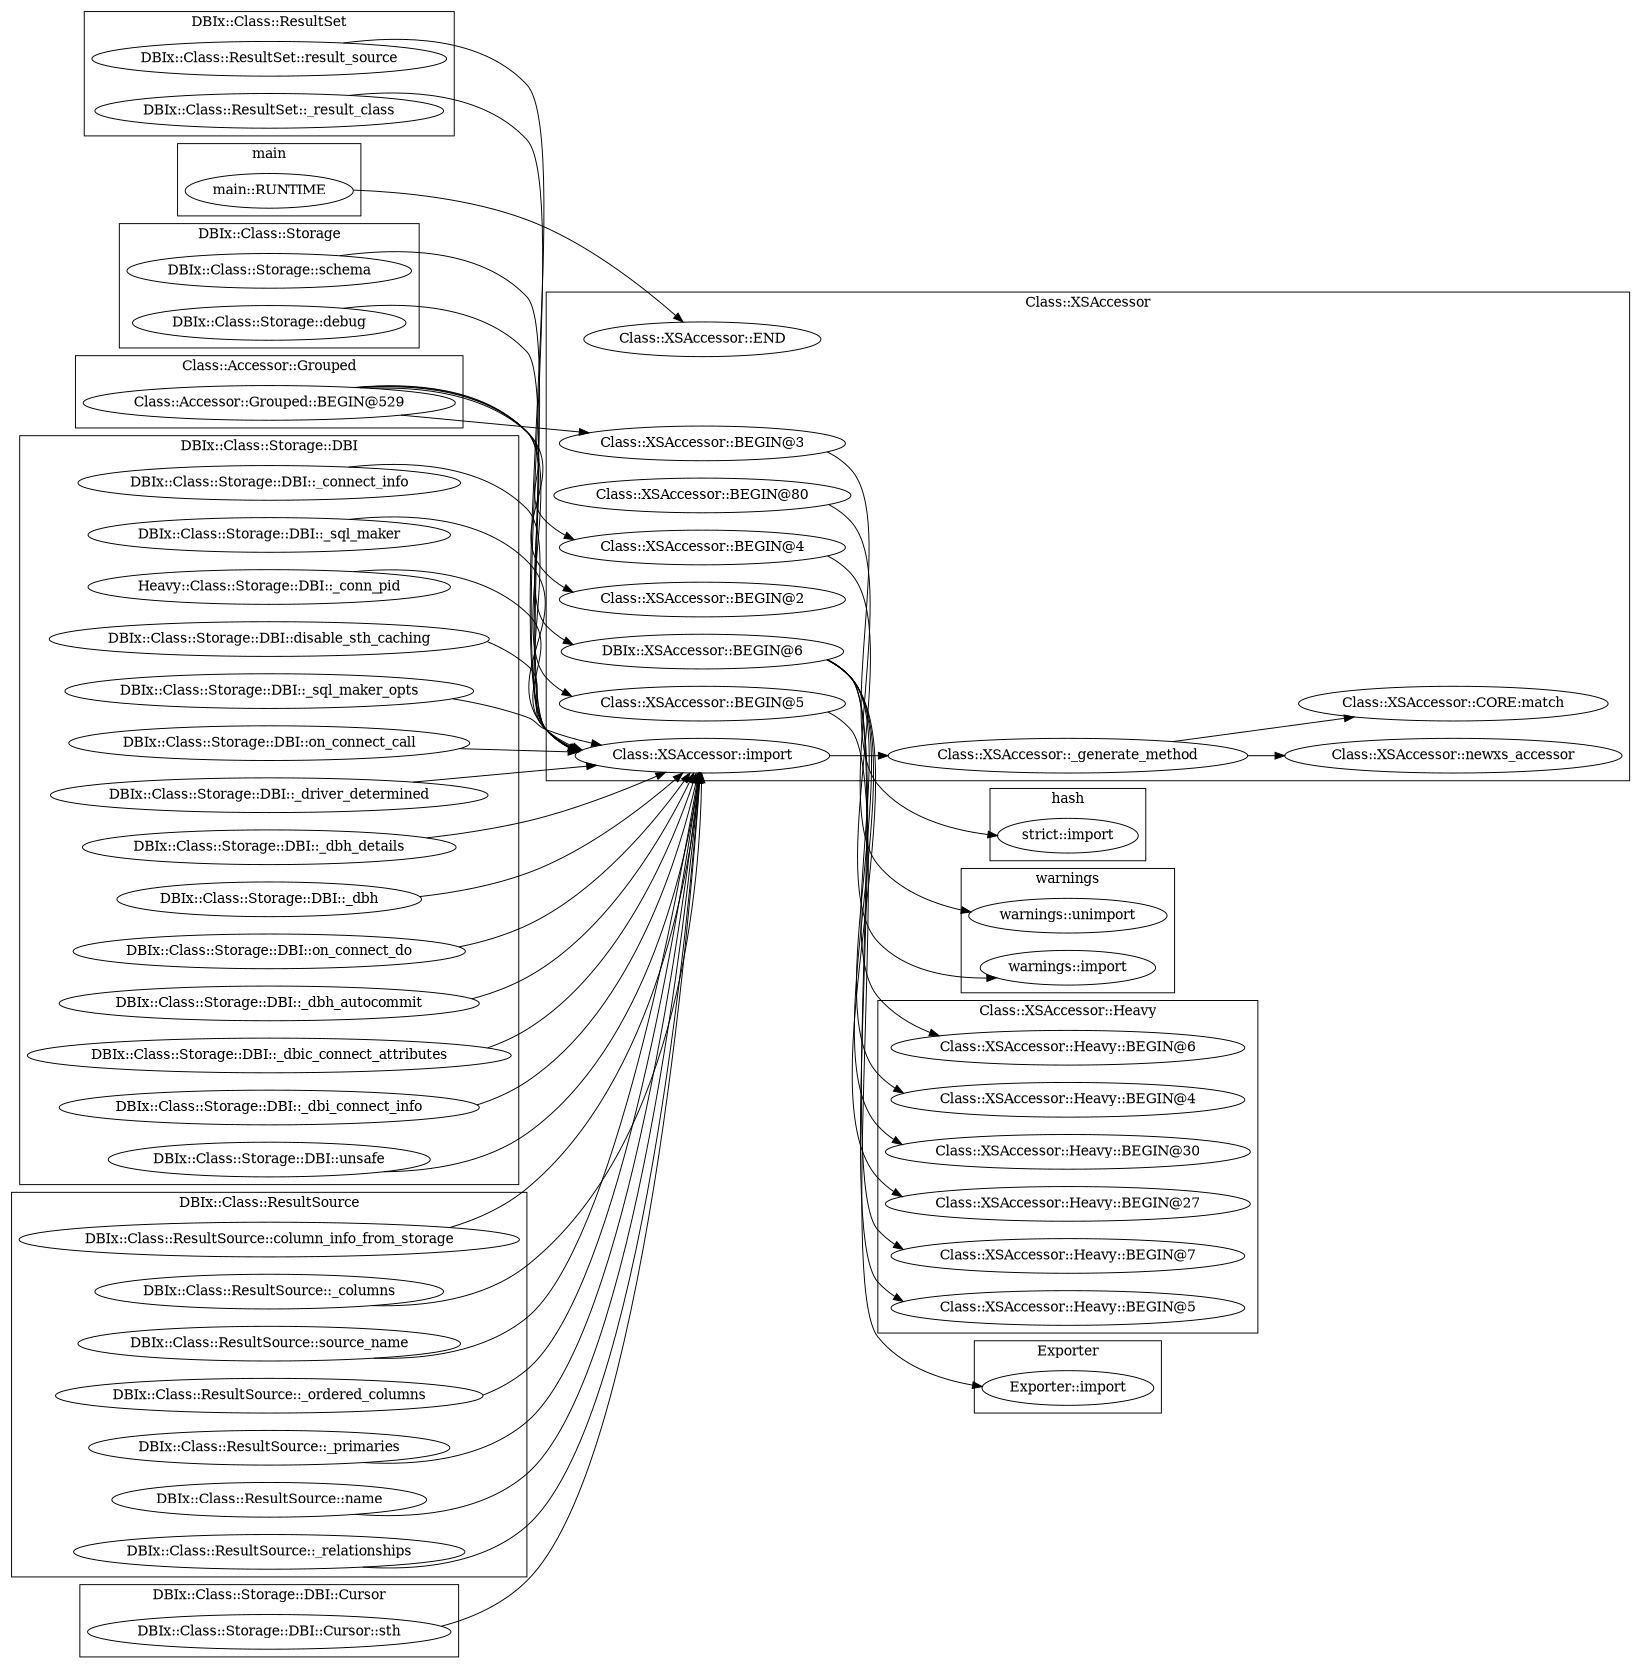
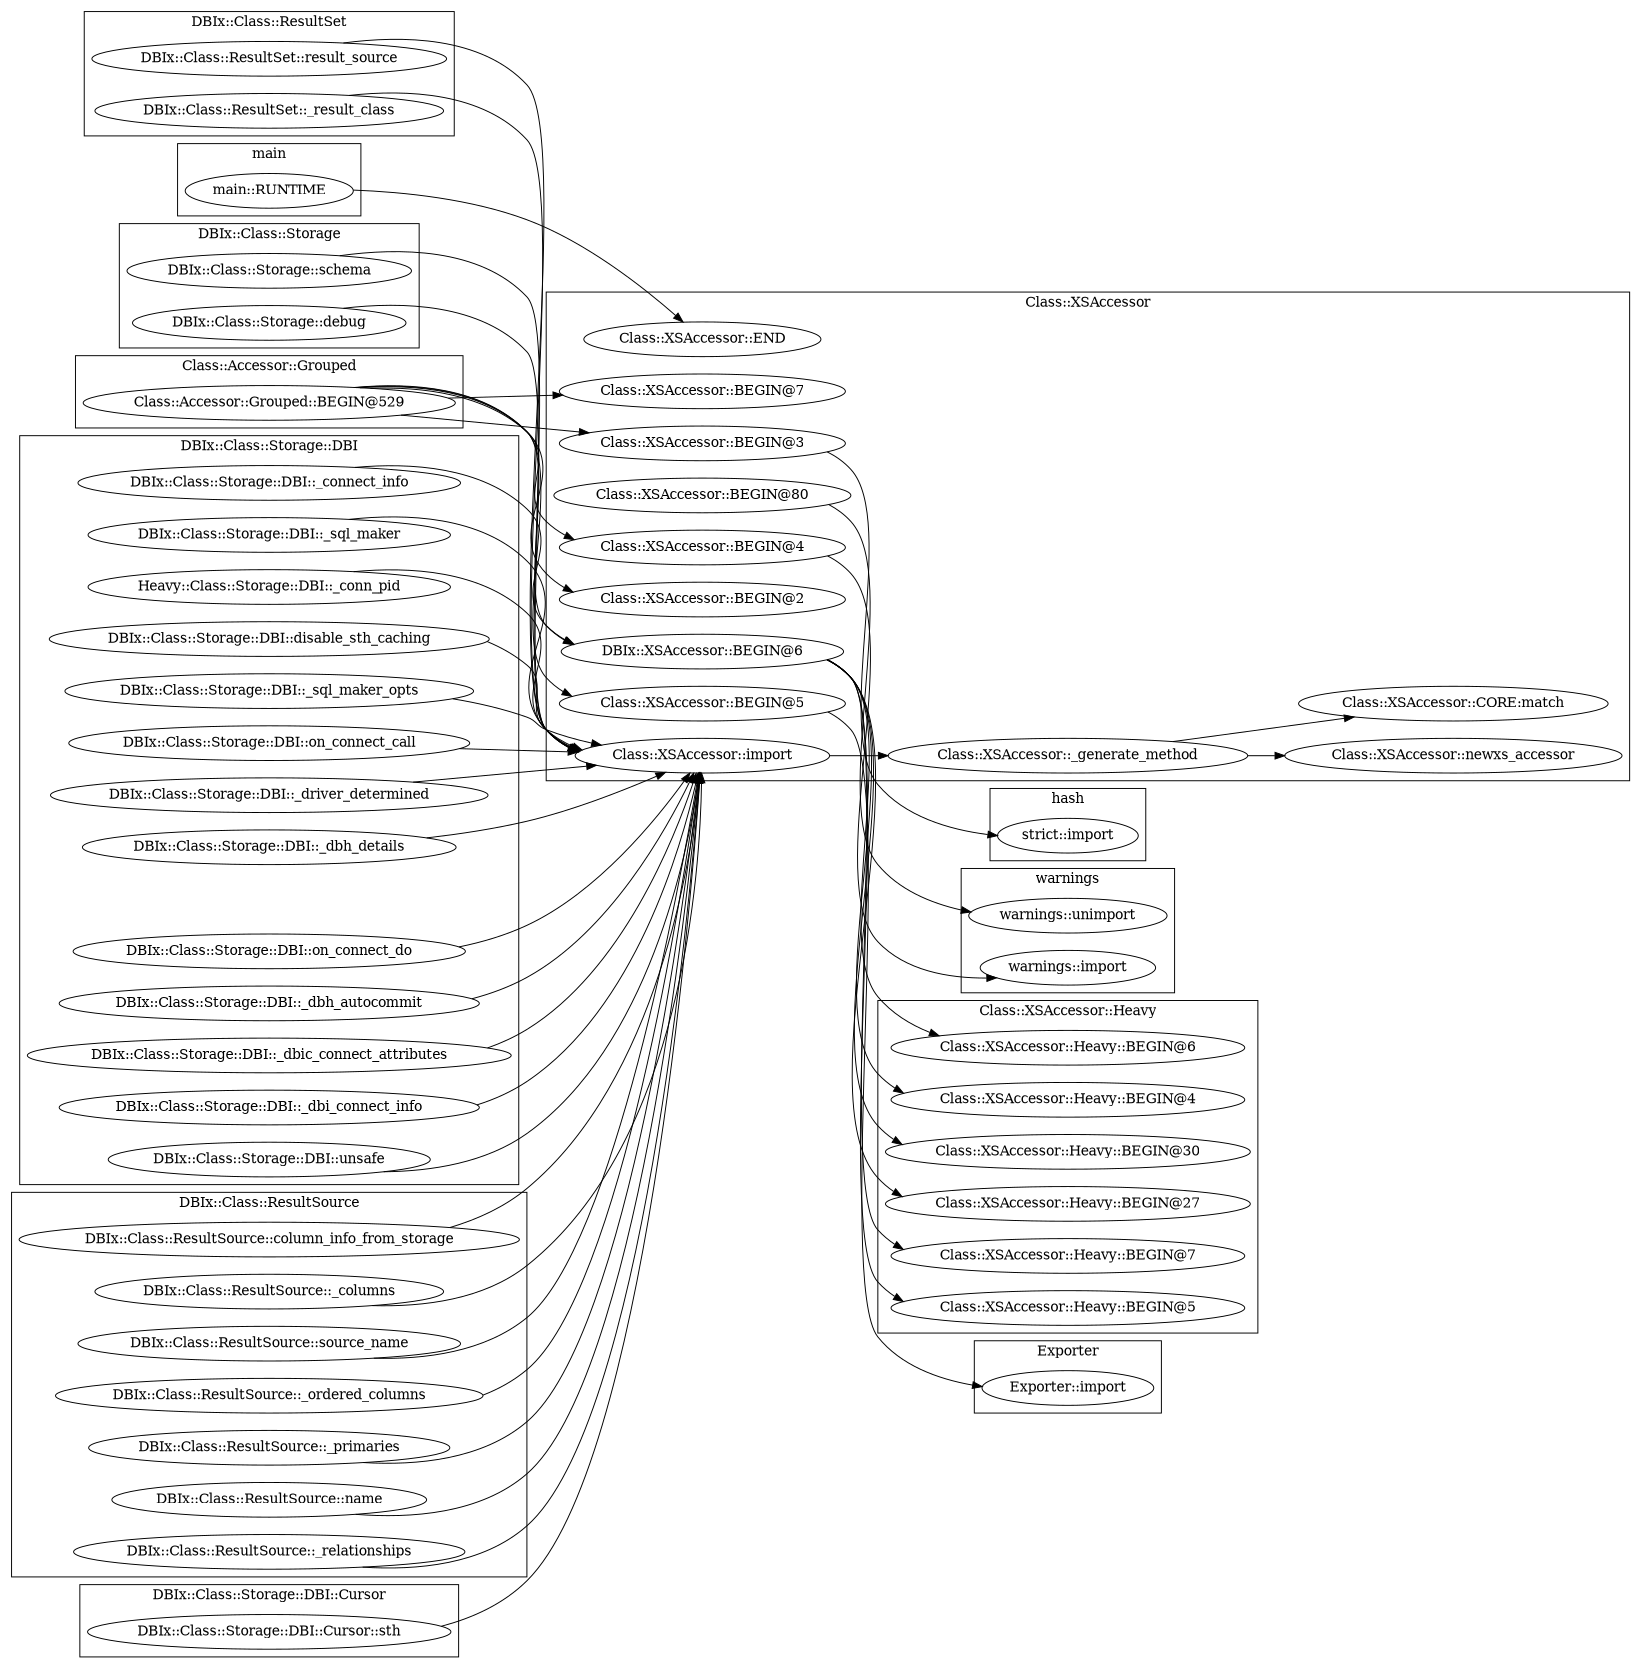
none -> (702, 391)
(527, 509) -> (507, 494)
(269, 899) -> none
